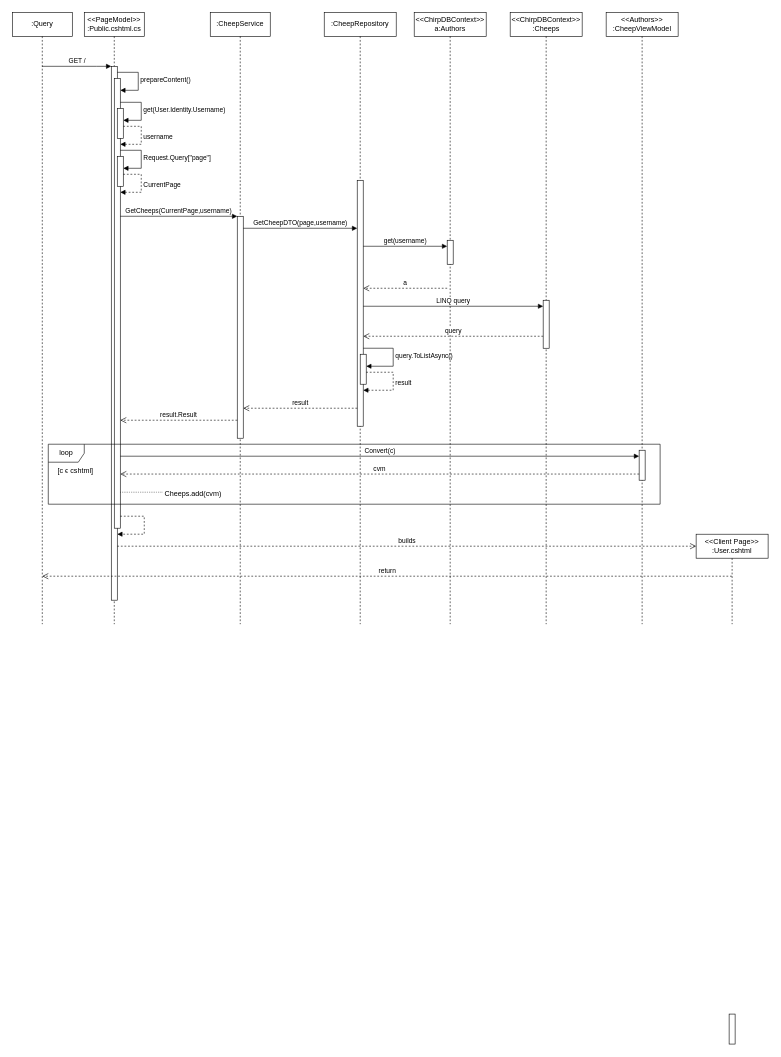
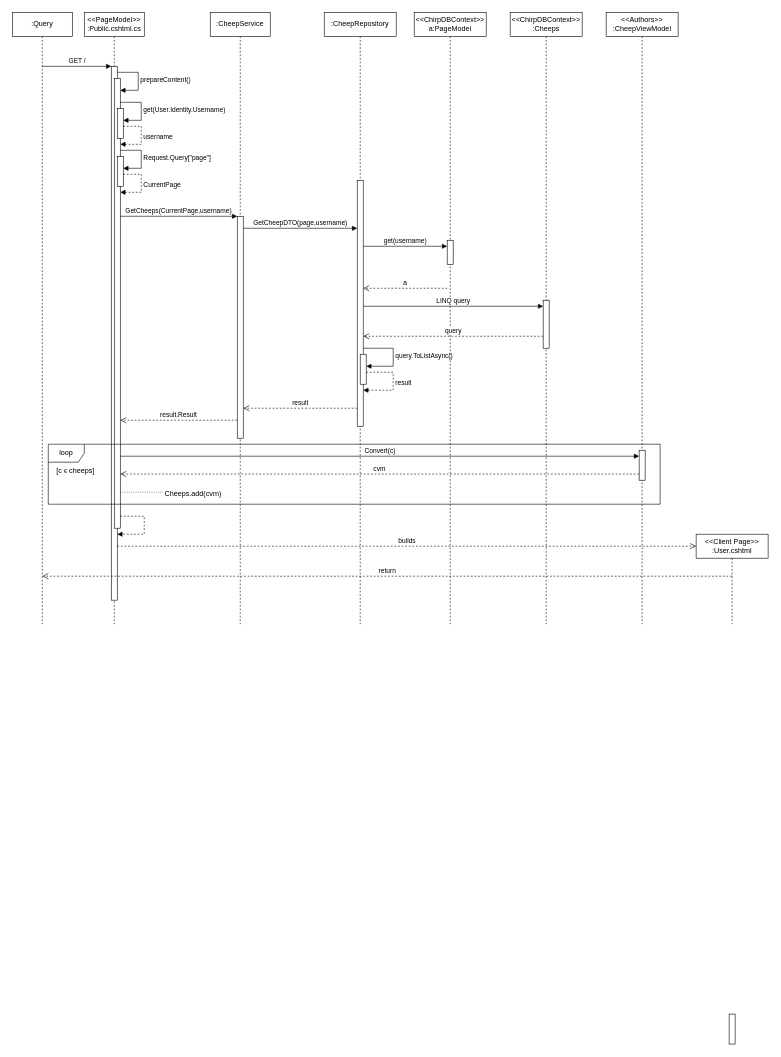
(450, 24) -> (450, 24)
(76, 471) -> (76, 471)
